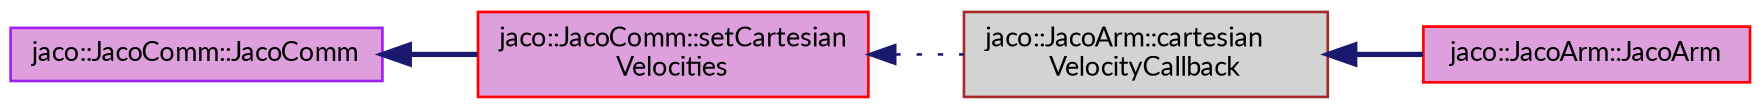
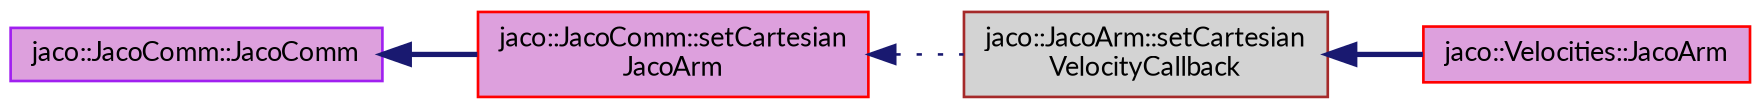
(673, 54) -> (673, 54)
(1146, 54) -> (1146, 54)
(1587, 54) -> (1587, 54)
